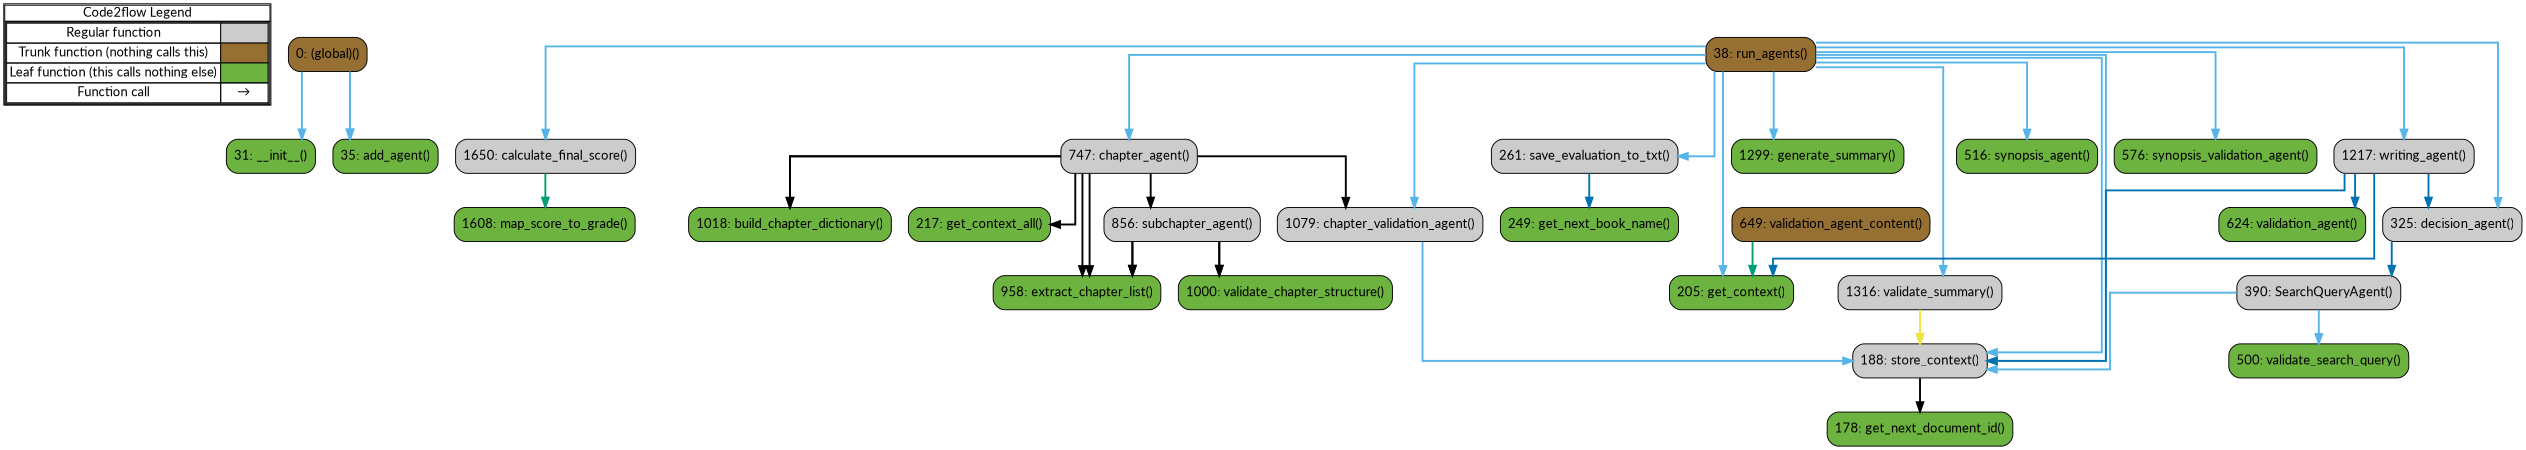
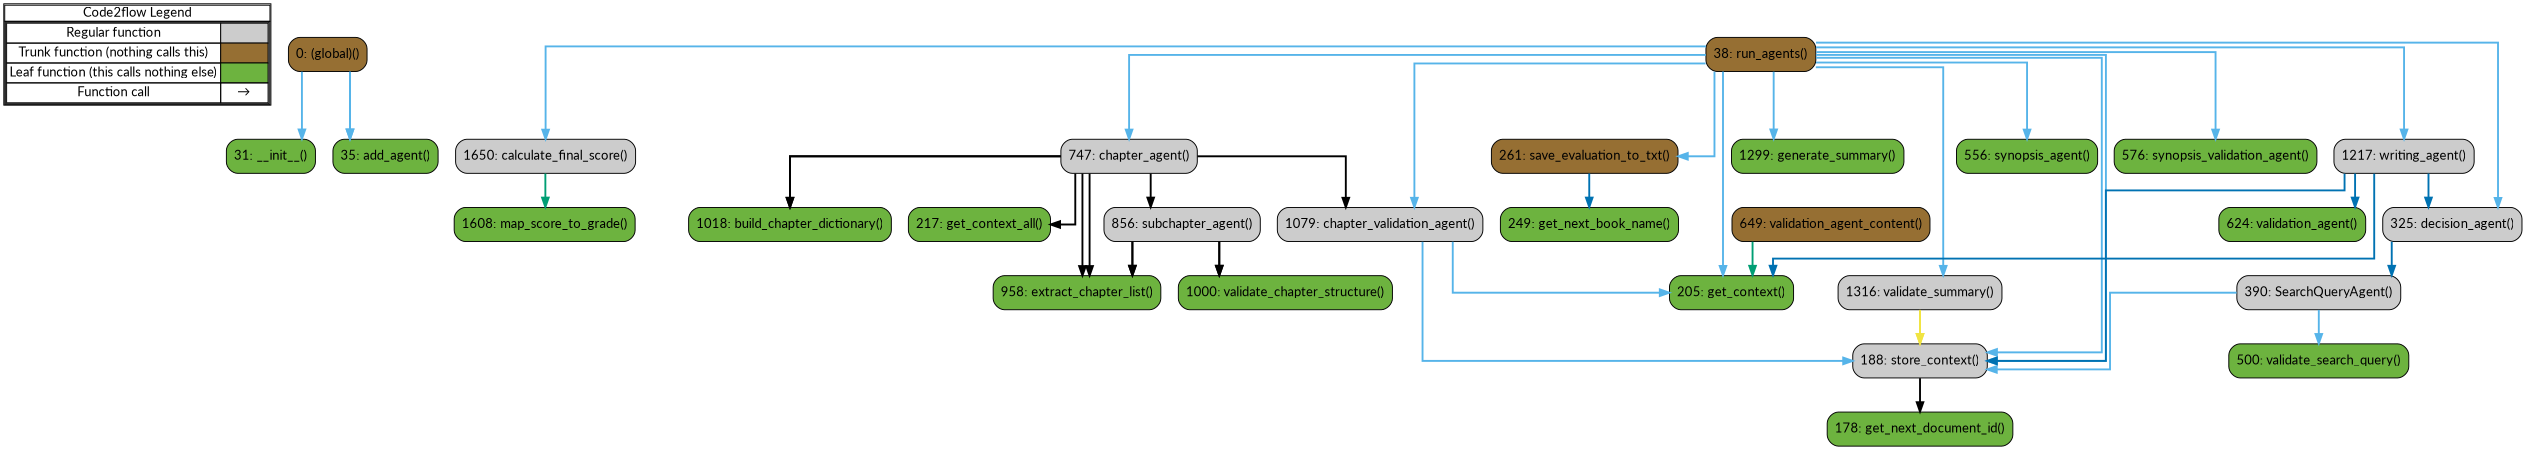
(1585, 156) -> (1585, 156)
(2027, 156) -> (2027, 156)
none -> (1531, 293)
